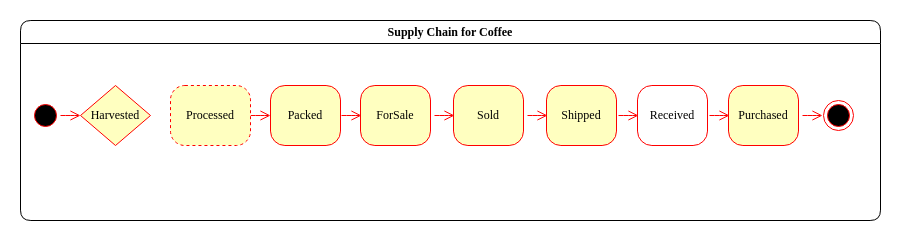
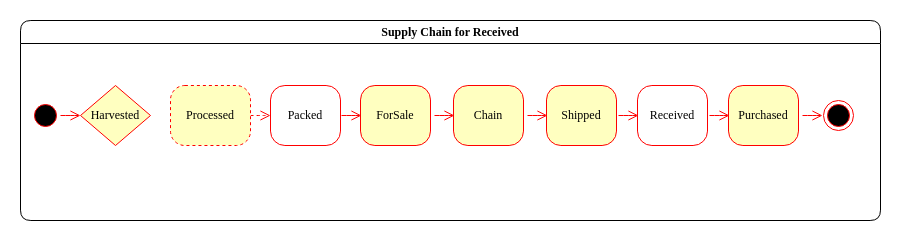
(451, 33) -> (451, 33)
(259, 116) -> (259, 116)
(306, 116) -> (306, 116)
(489, 116) -> (489, 116)
